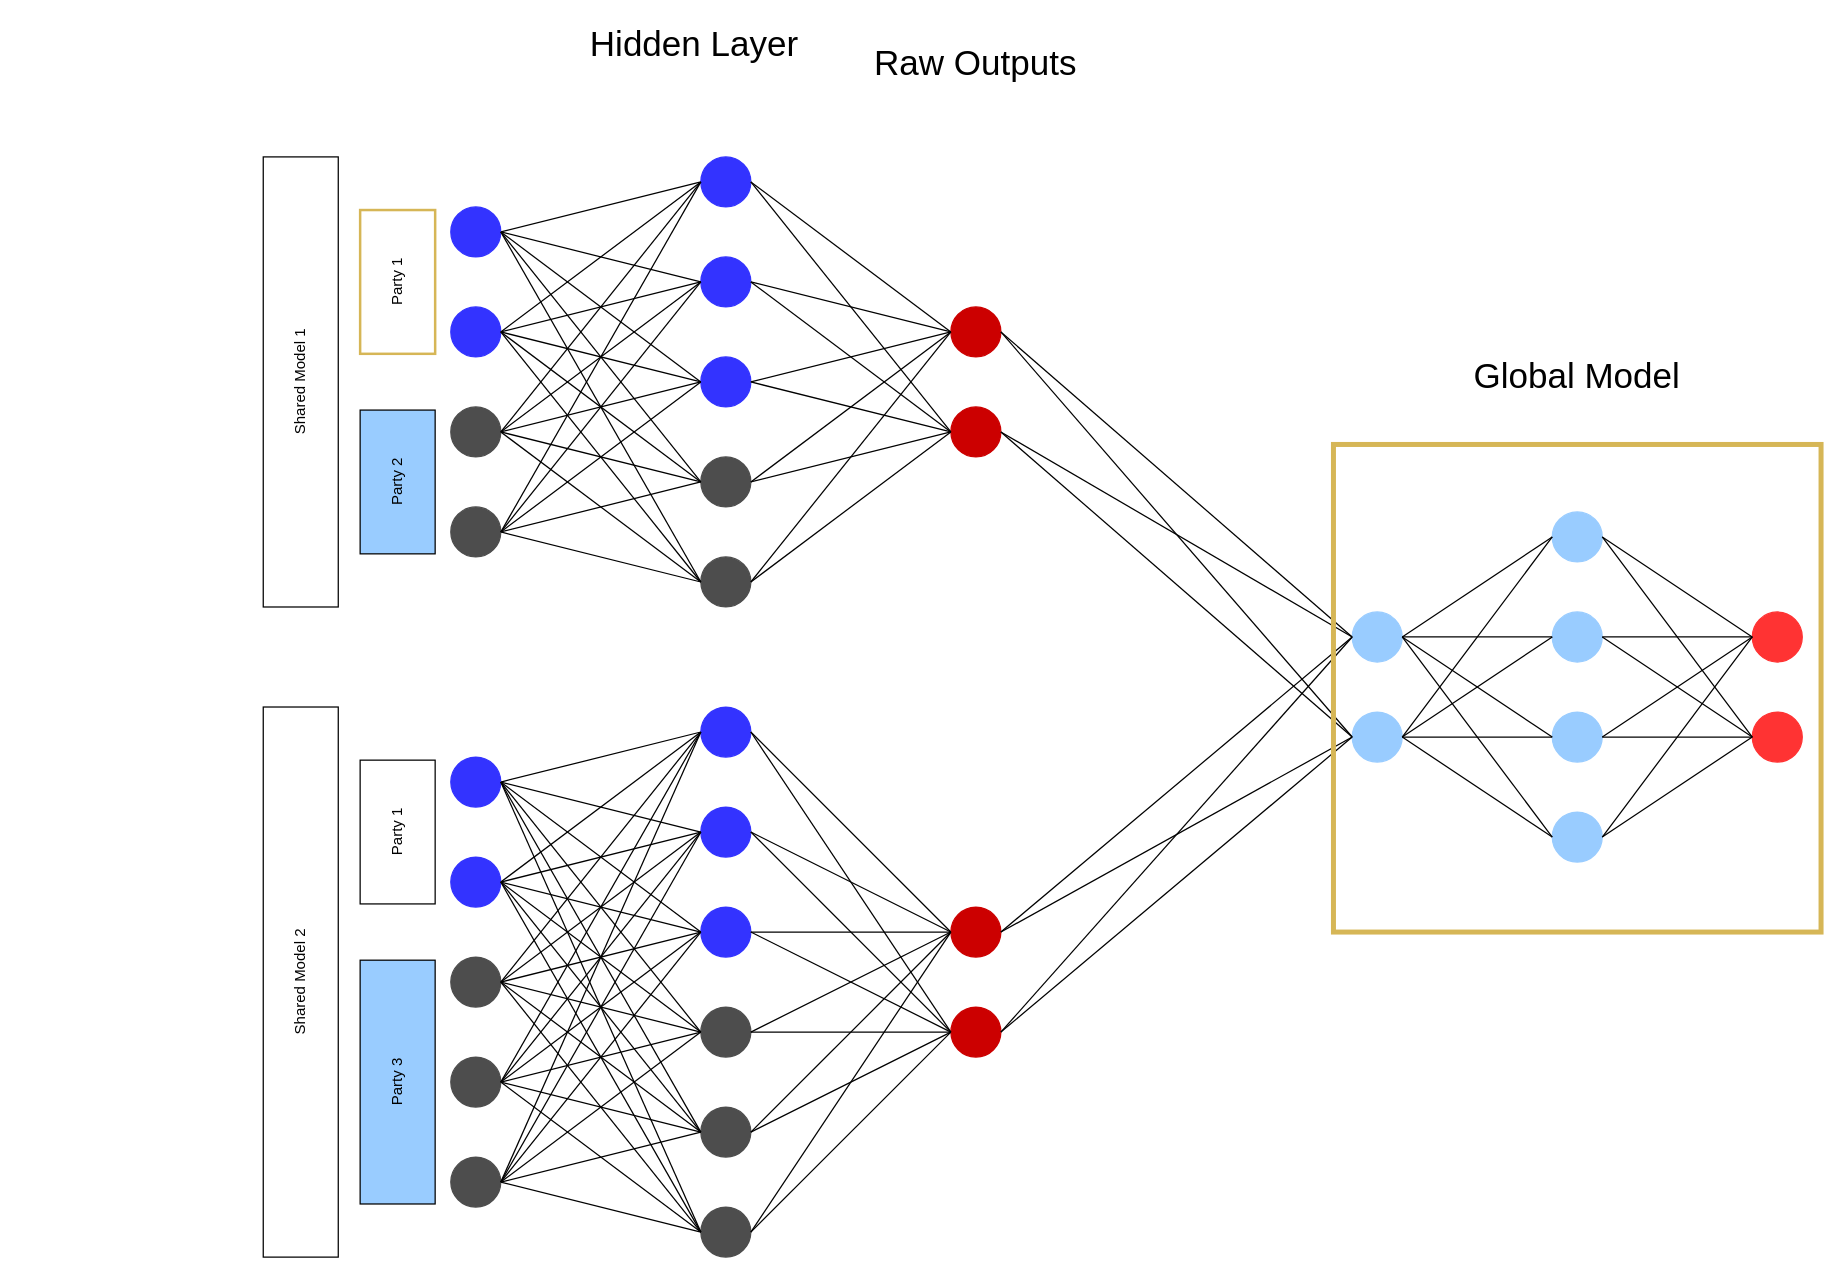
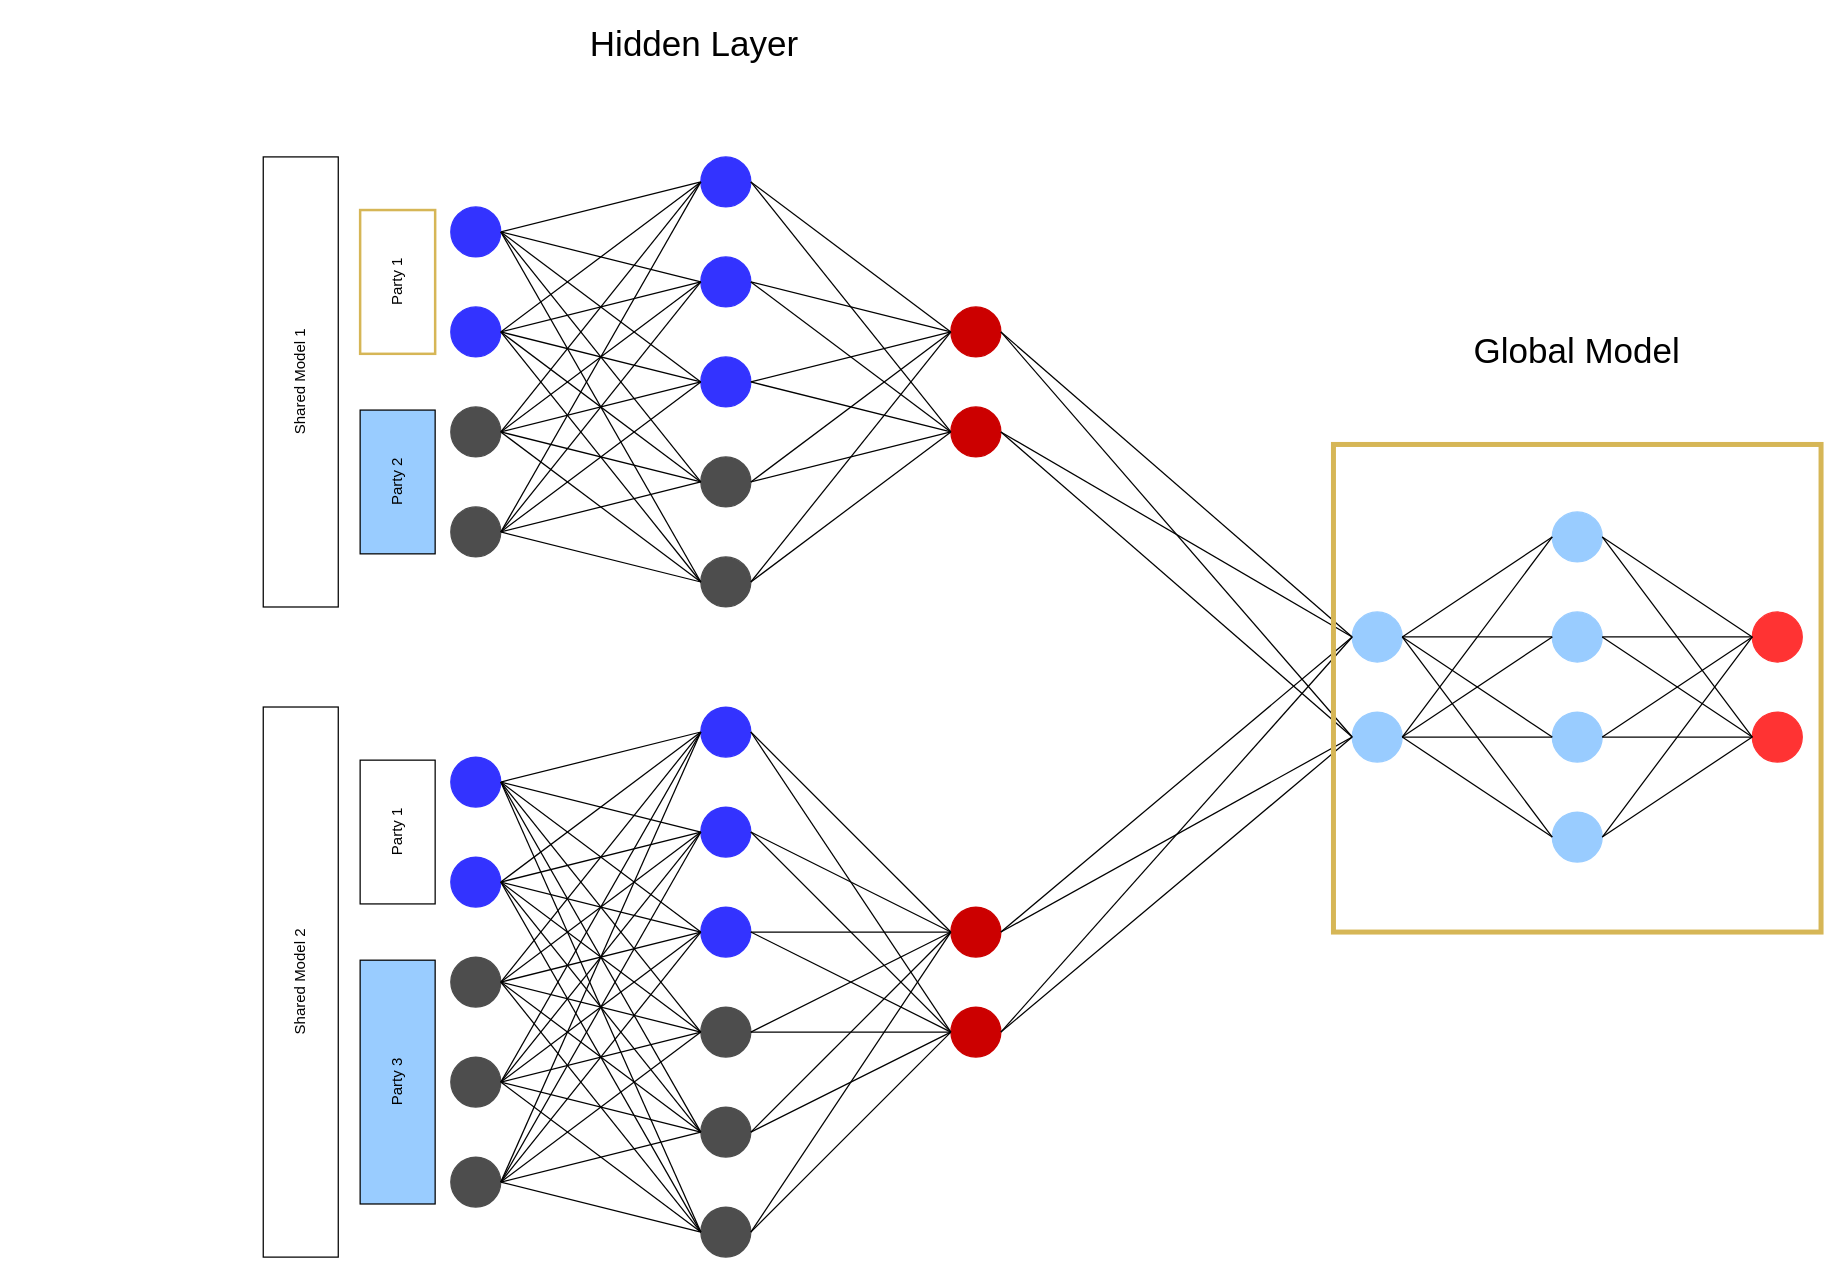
(976, 63) -> none
(1577, 376) -> (1577, 351)
